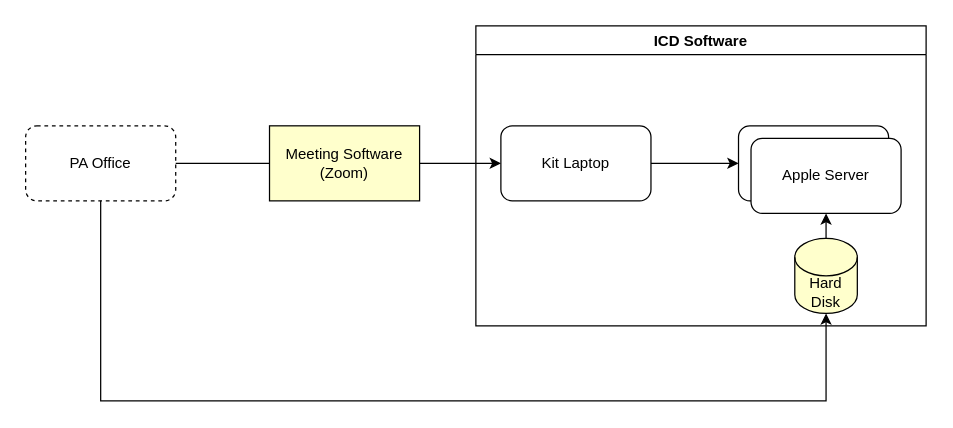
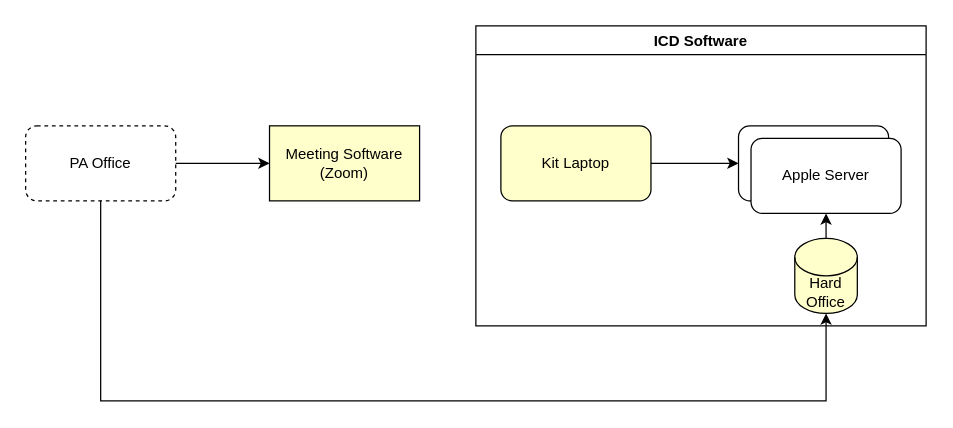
(263, 163) -> (259, 163)
(456, 163) -> none
(576, 163) -> (576, 163)
(826, 292) -> (826, 292)
